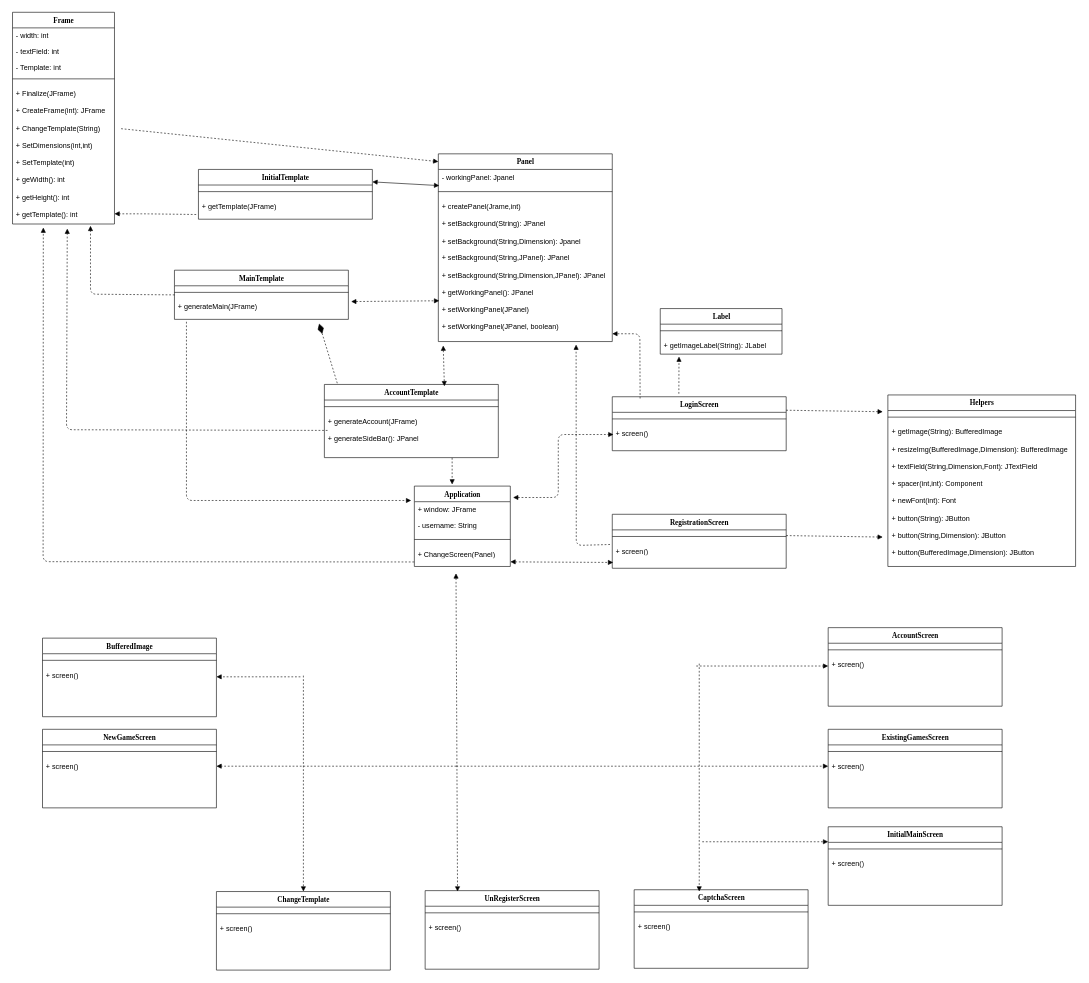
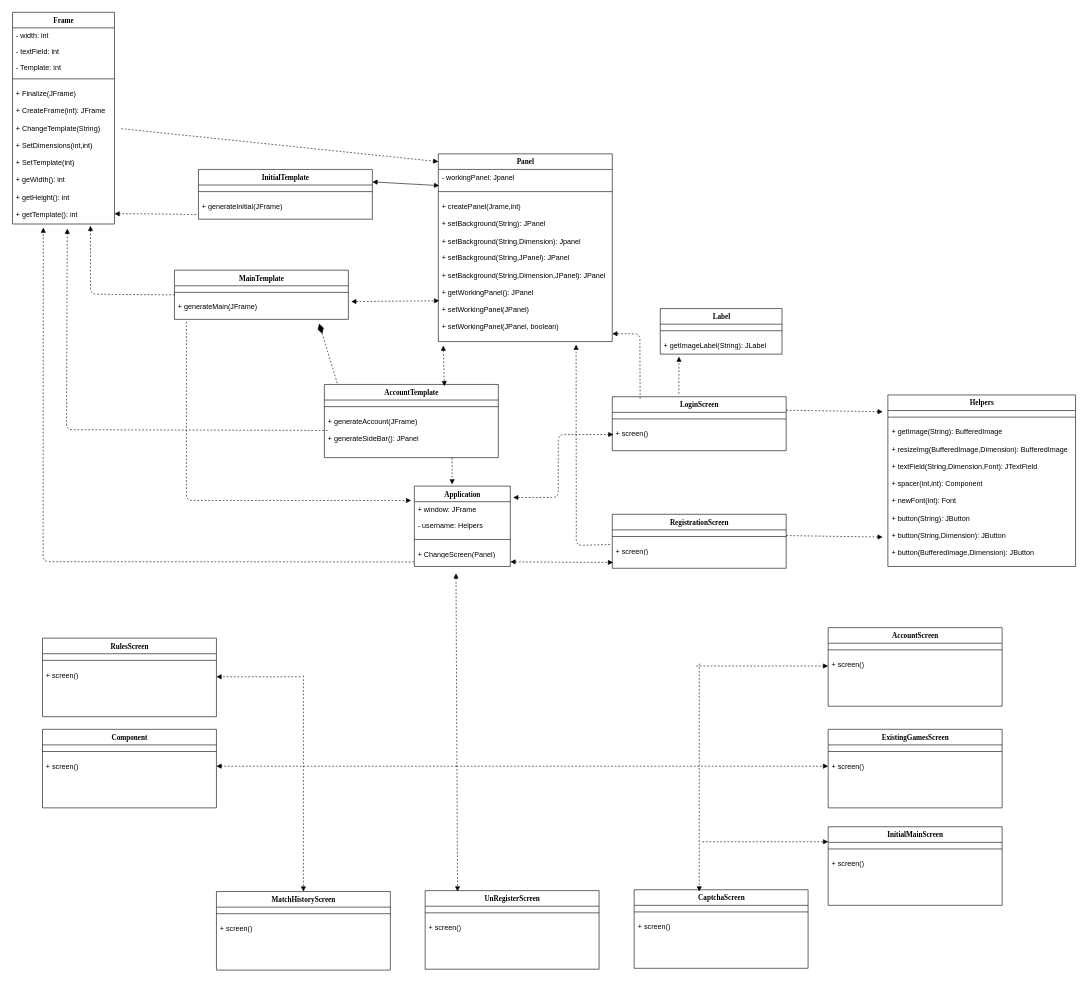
(242, 207) -> (249, 207)
(450, 526) -> (452, 526)
(130, 647) -> (130, 647)
(130, 738) -> (130, 738)
(304, 900) -> (304, 900)
